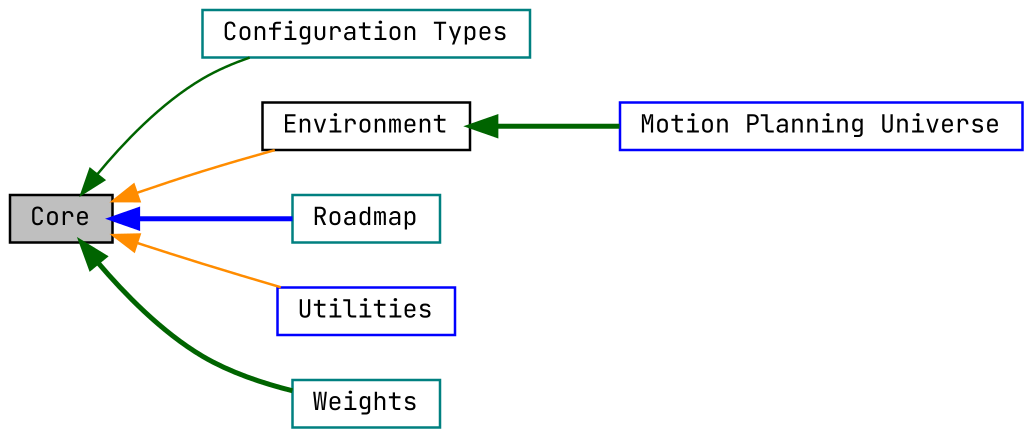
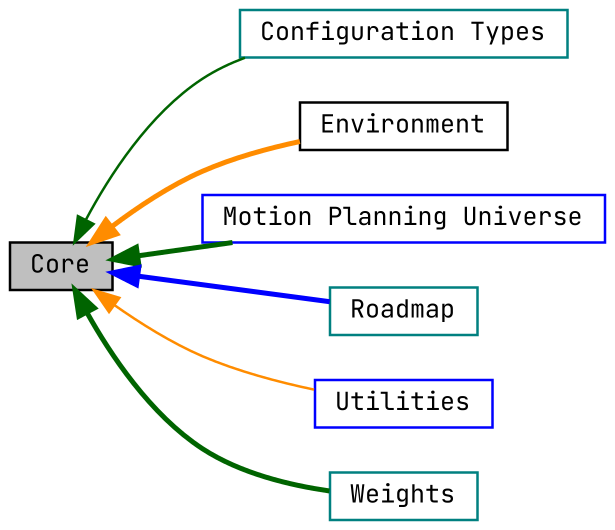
(558, 126) -> (185, 249)
(205, 170) -> (201, 172)
